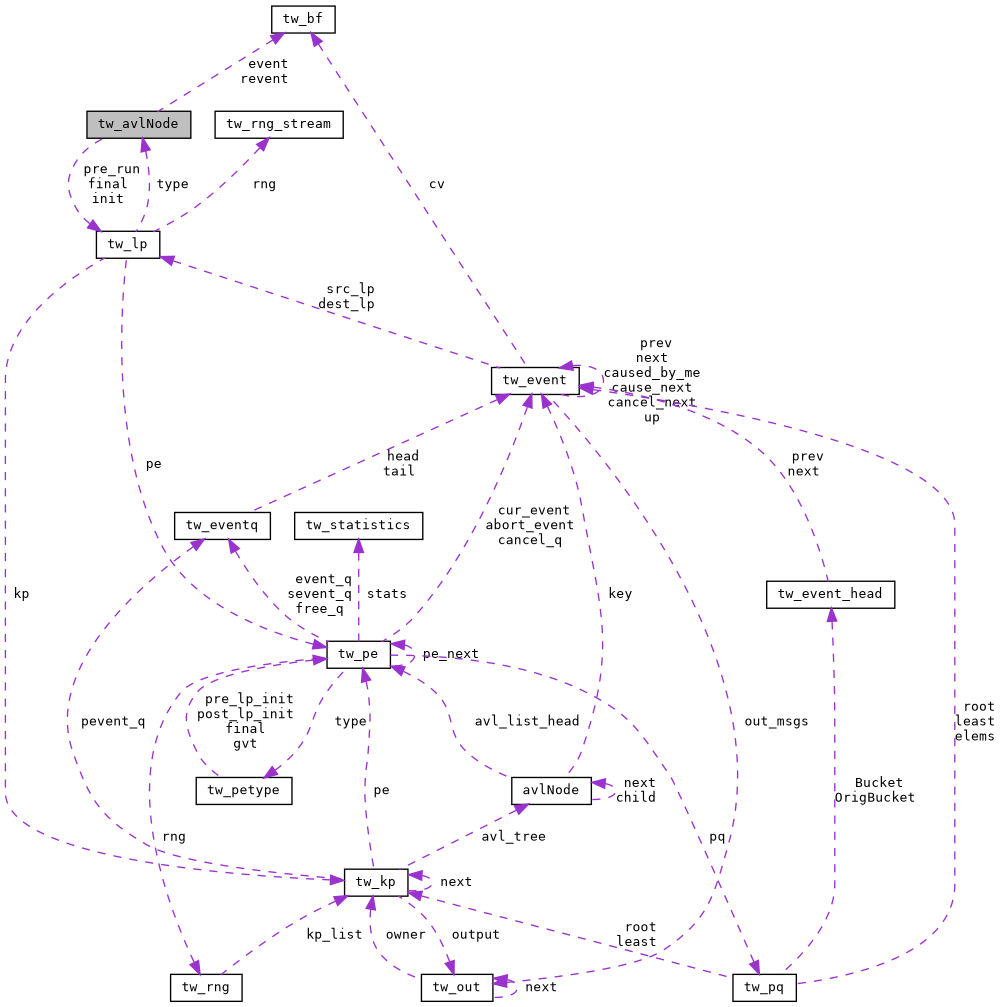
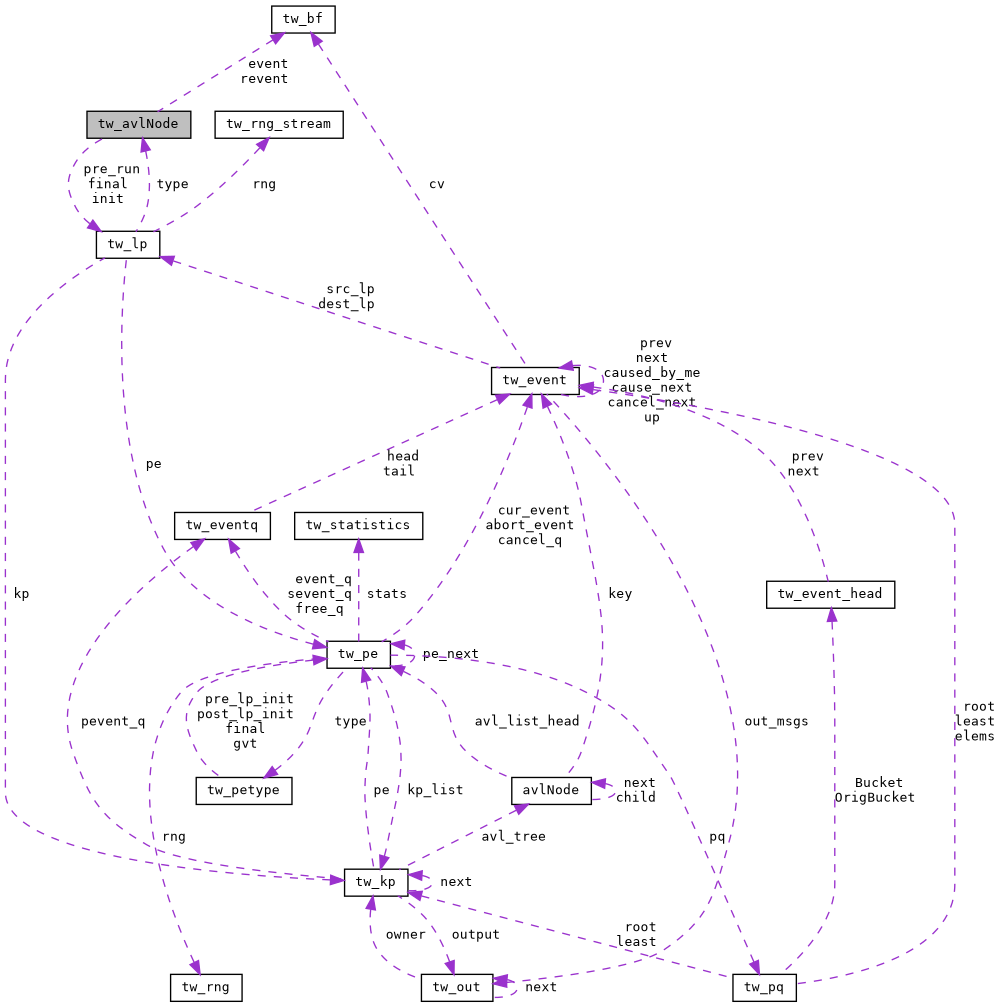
(276, 934) -> (401, 759)
